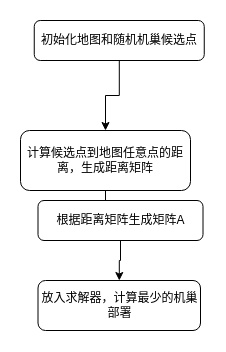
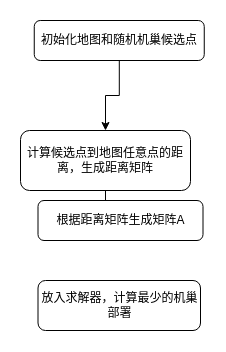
(121, 258) -> none
